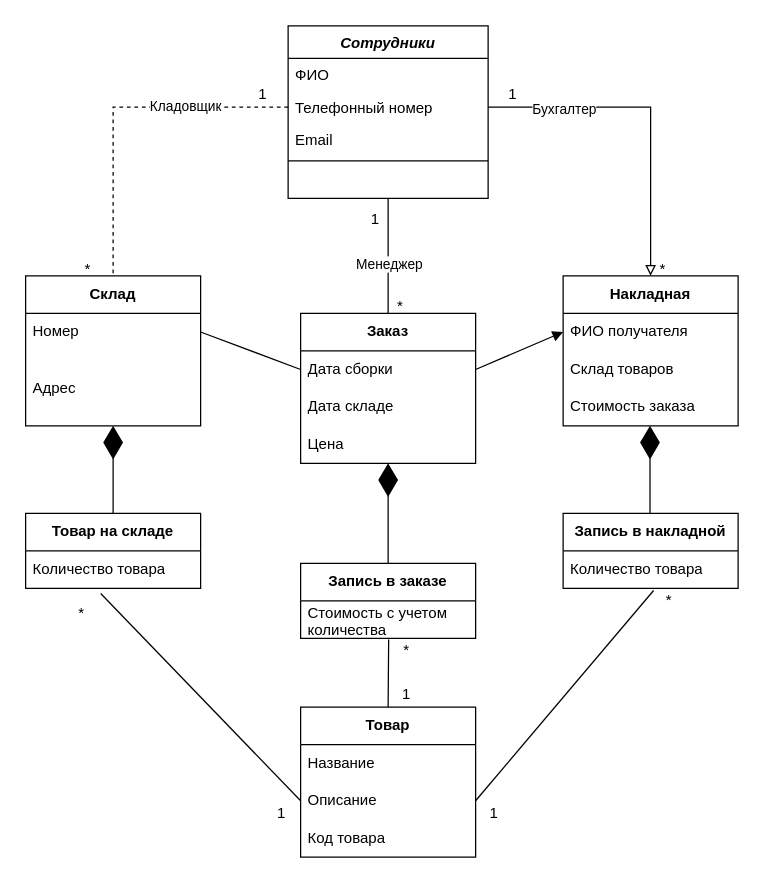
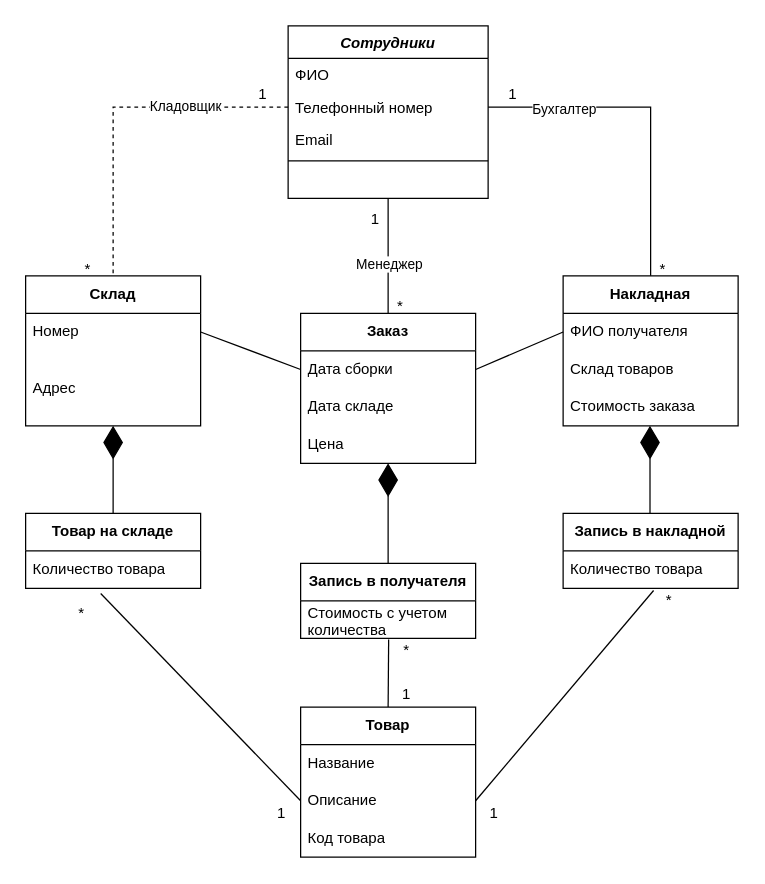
(651, 264) -> (651, 269)
(552, 337) -> (556, 335)
(388, 582) -> (388, 582)
